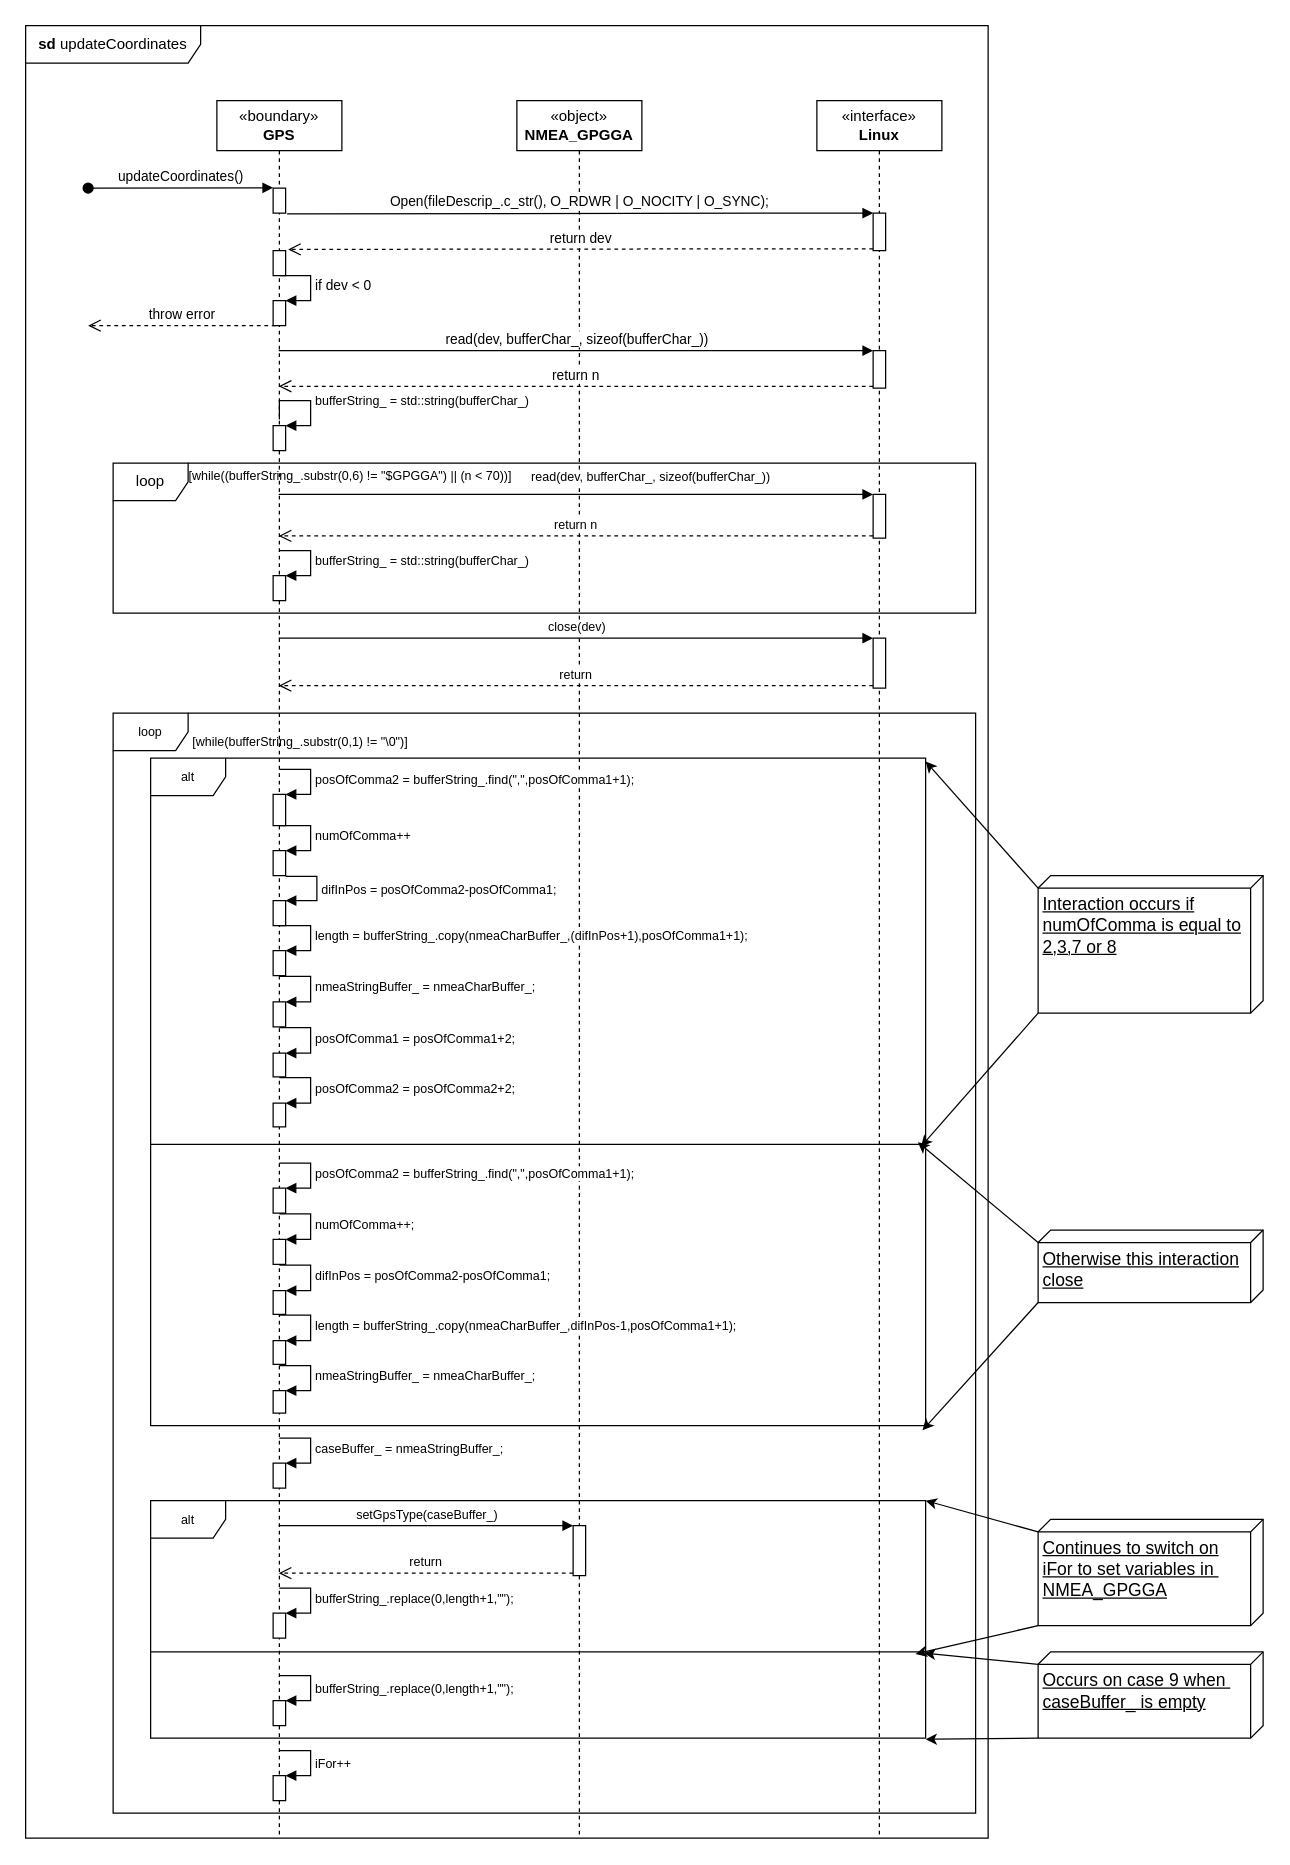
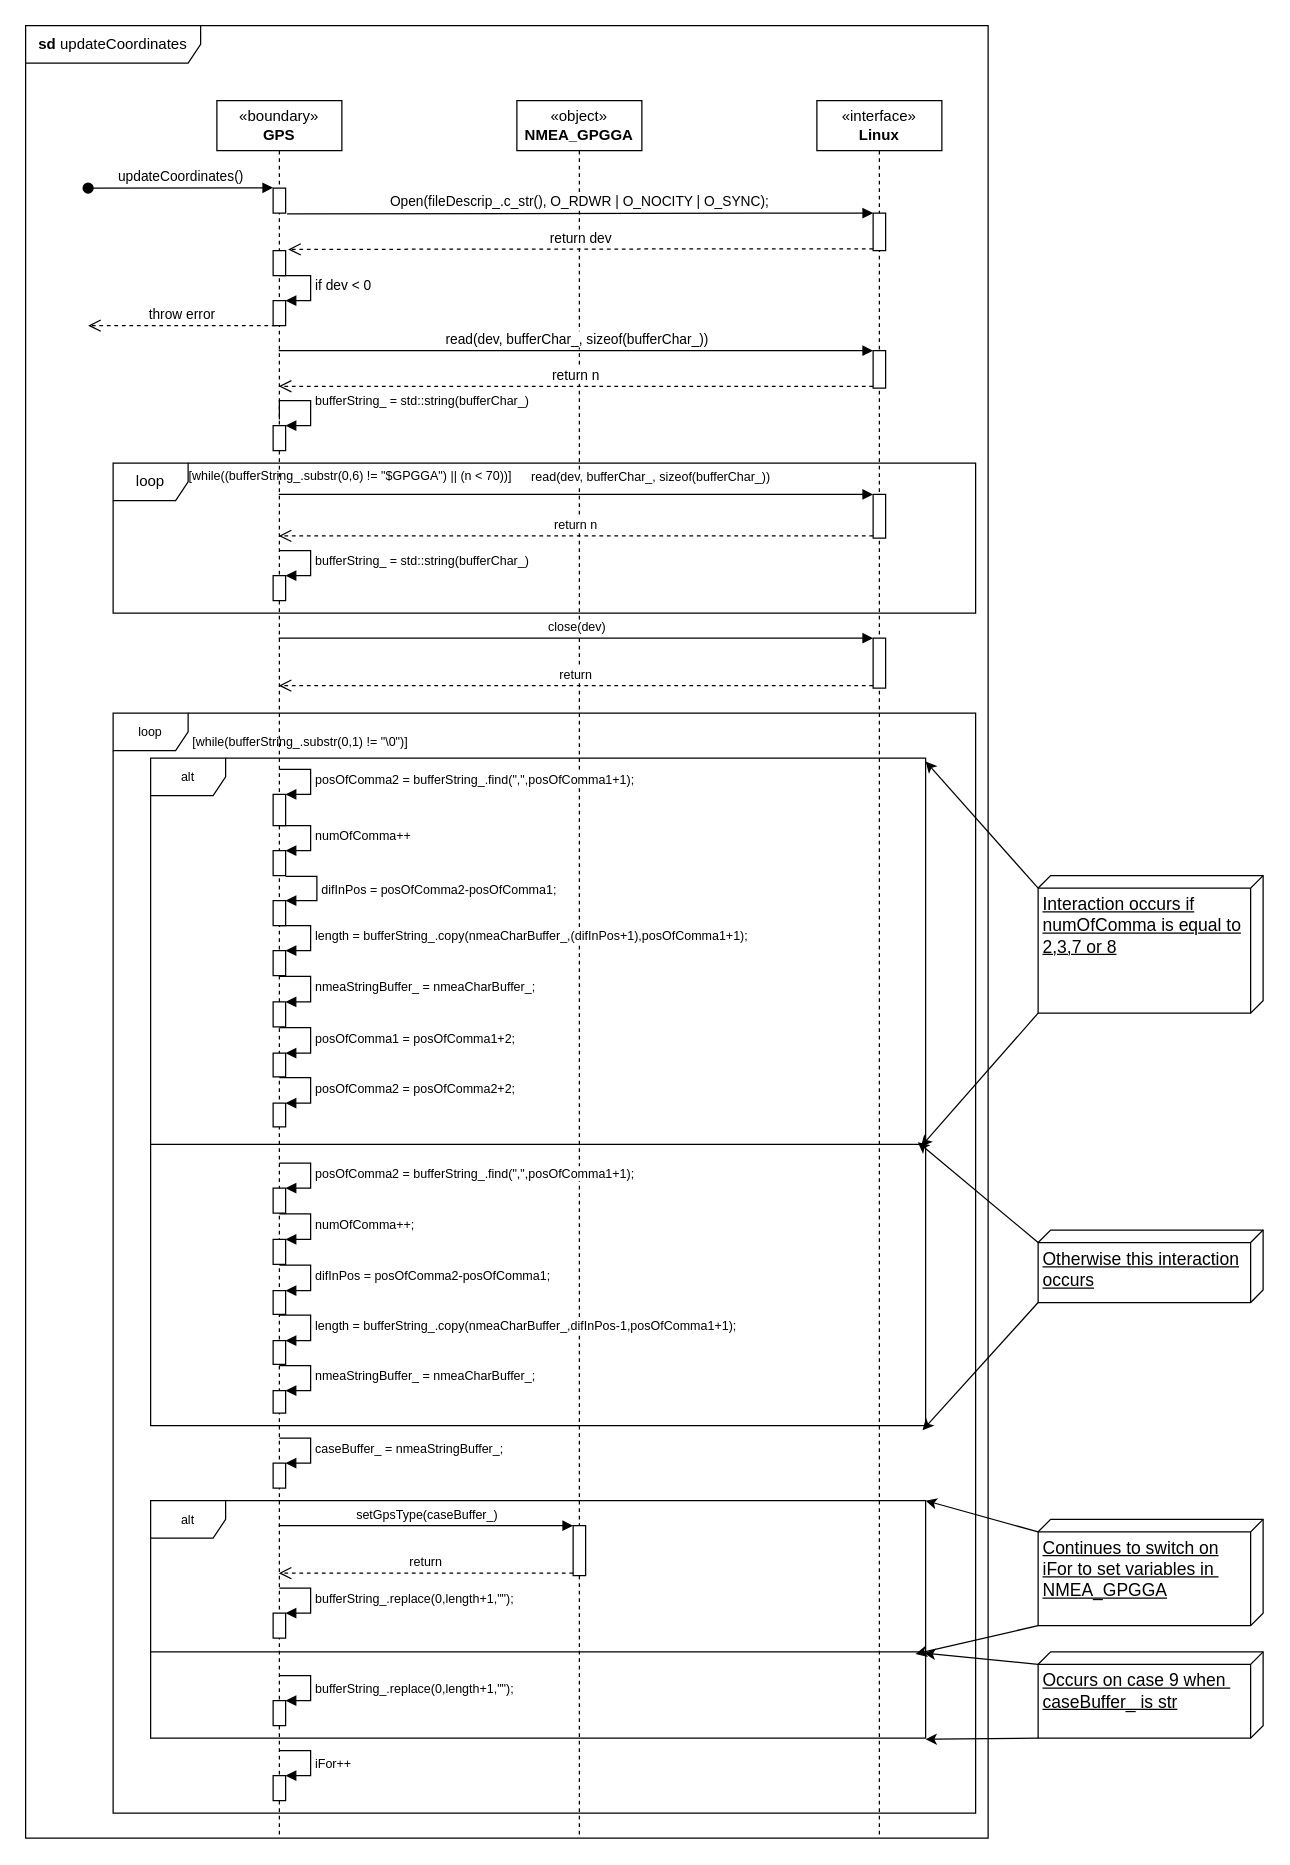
(1124, 1264) -> (1124, 1264)
(1110, 1686) -> (1110, 1686)
